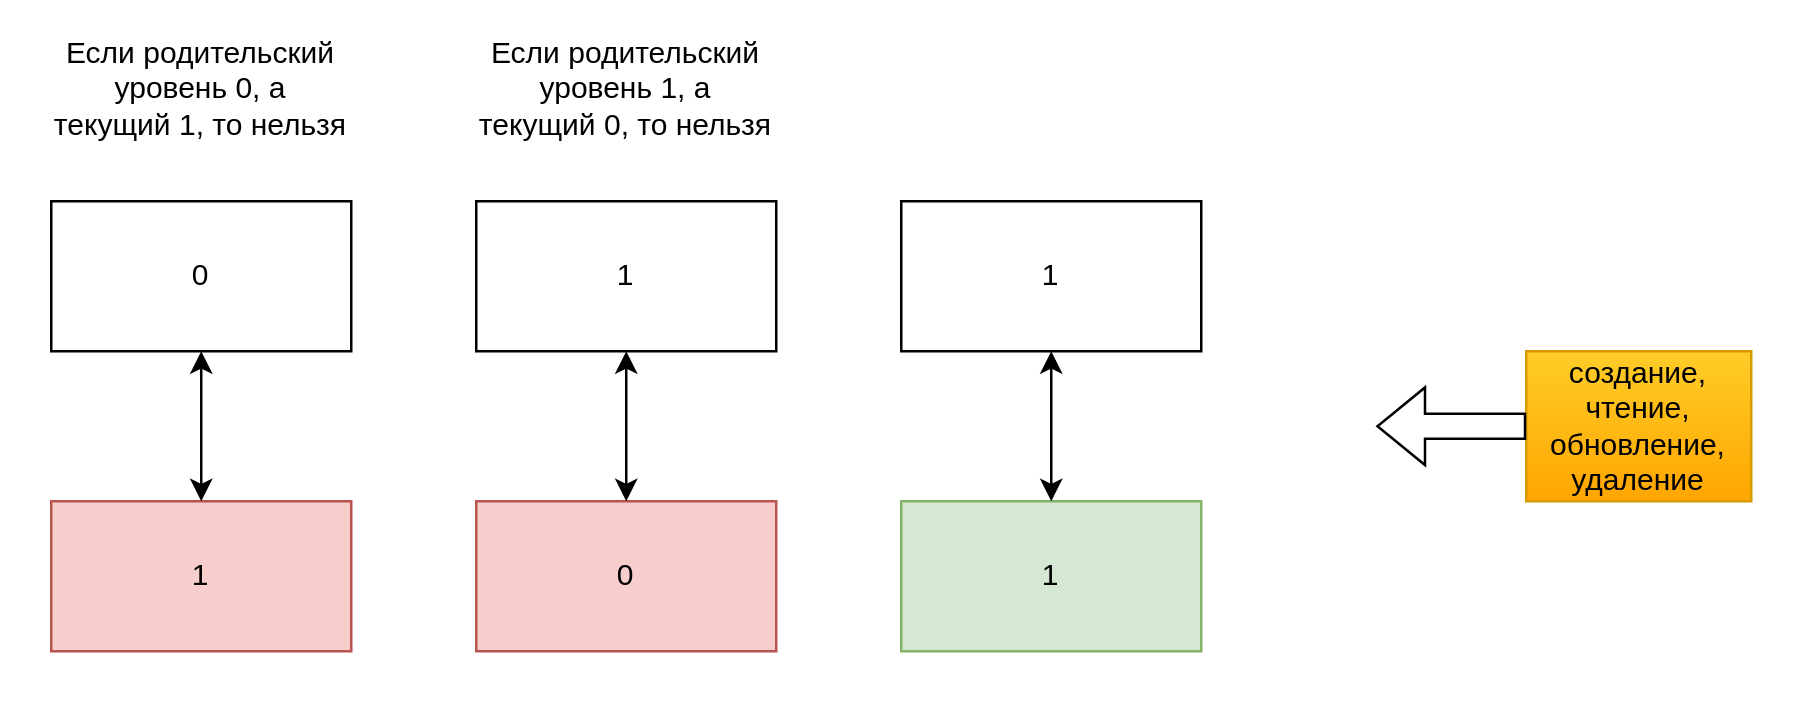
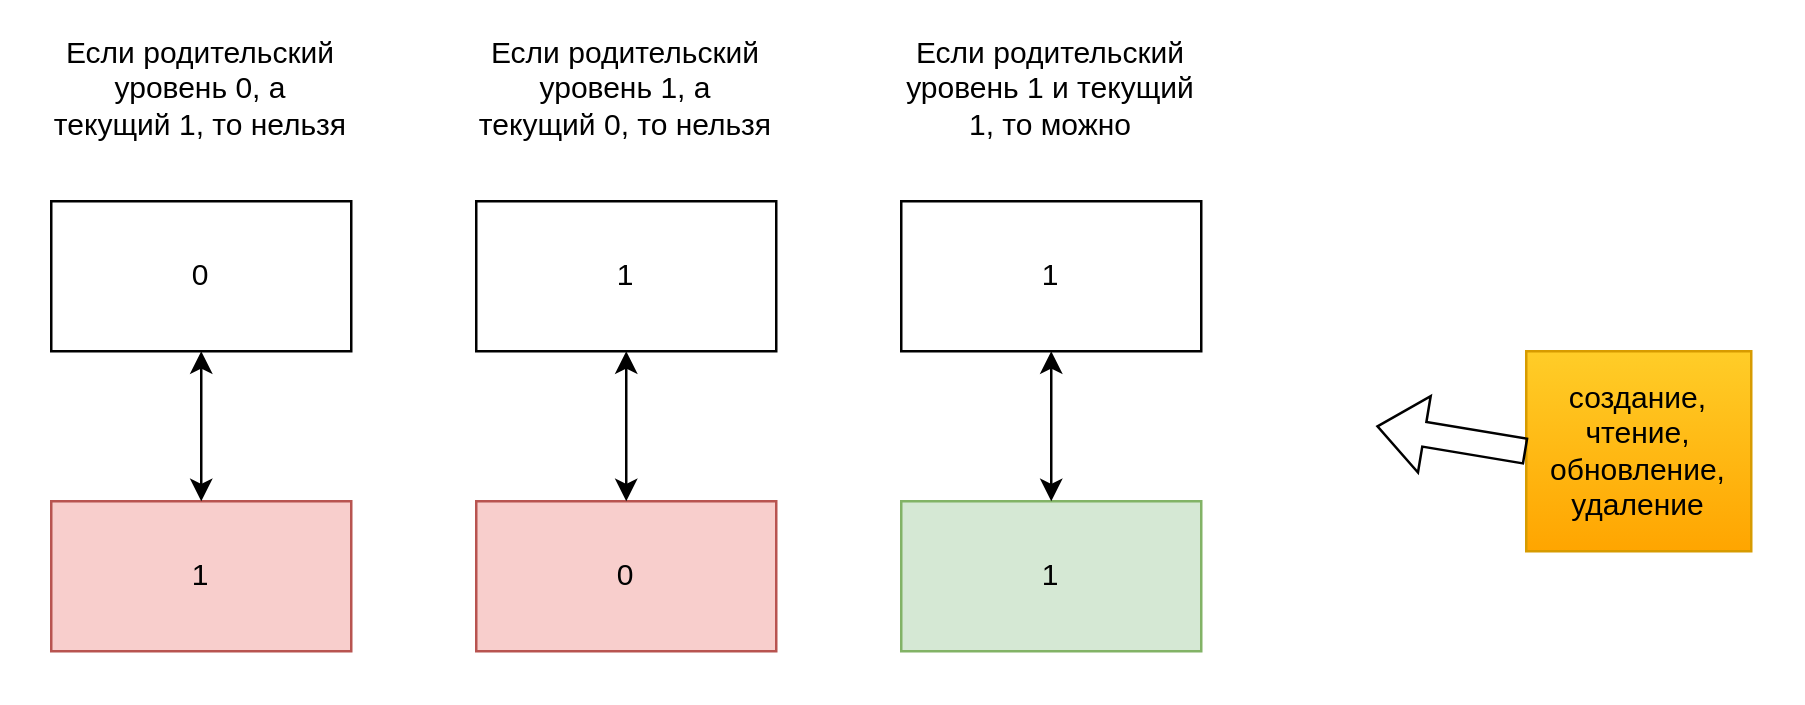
none -> (1051, 89)
(1639, 426) -> (1639, 451)
